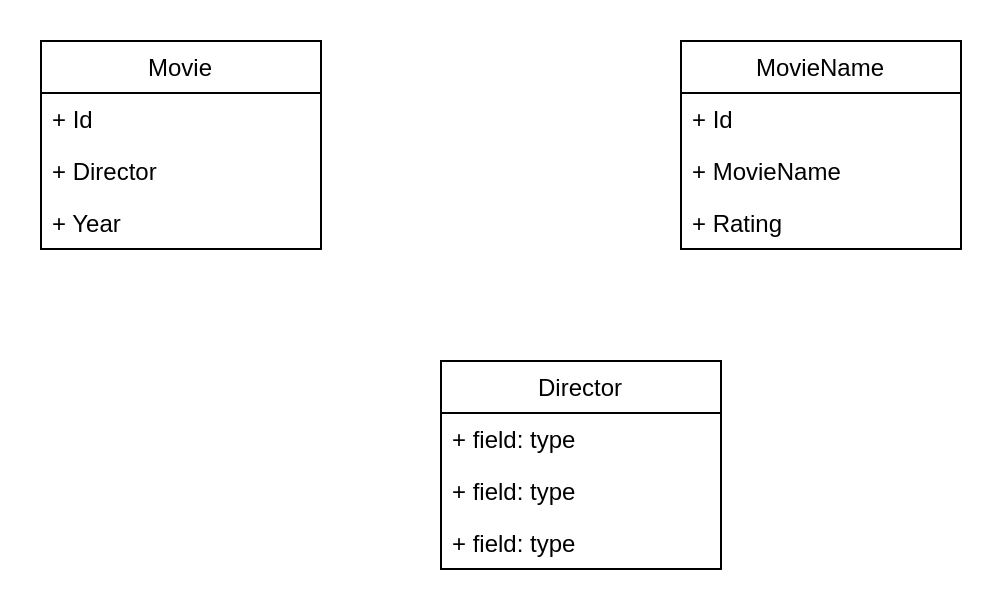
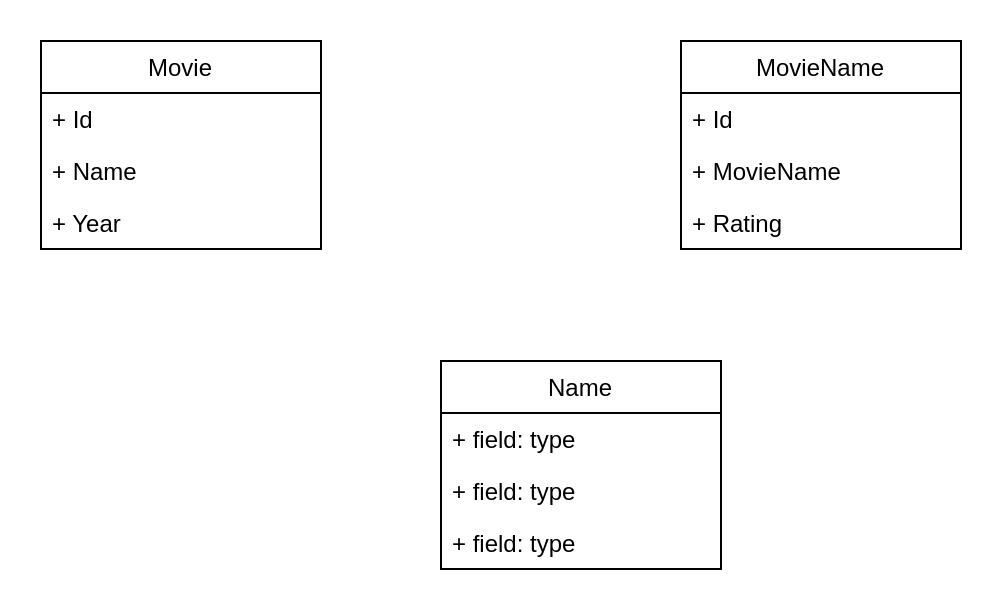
(113, 172) -> (89, 172)
(580, 388) -> (580, 388)
